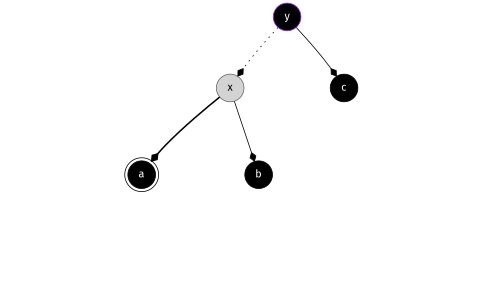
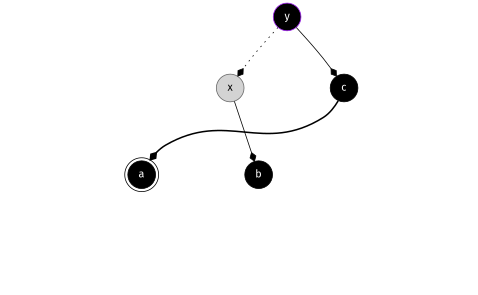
(188, 124) -> (250, 132)
